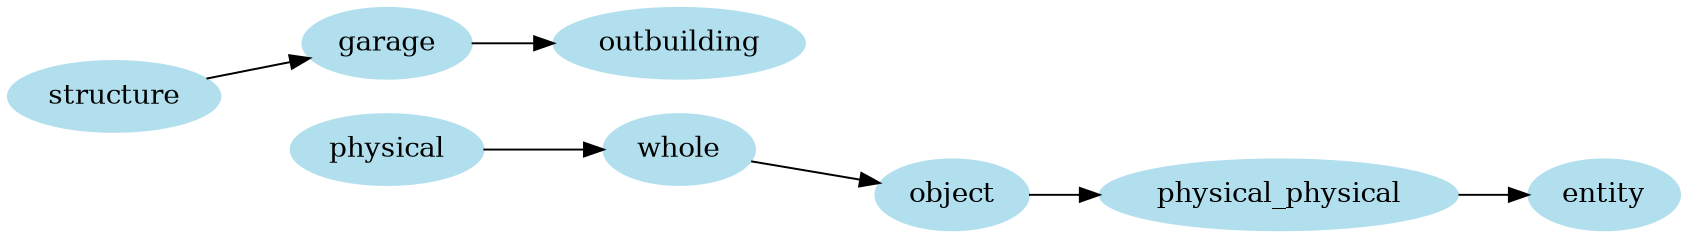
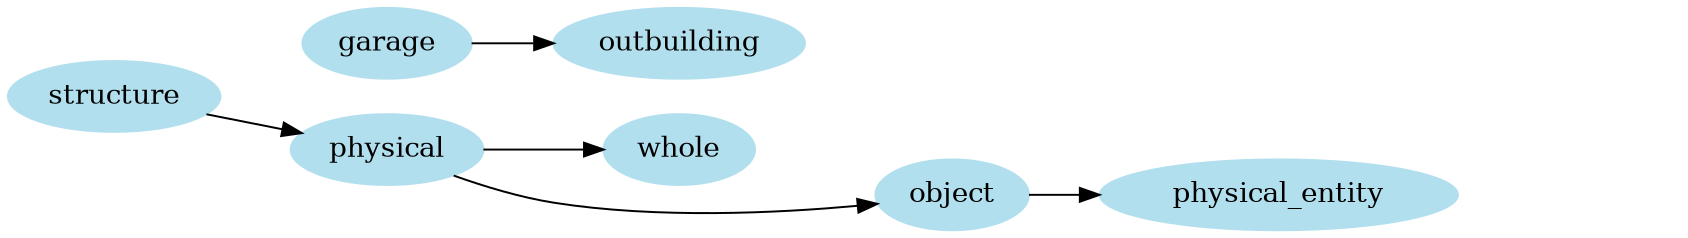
(248, 70) -> (244, 122)
(806, 170) -> (654, 212)
(1279, 195) -> (1279, 195)
(1604, 195) -> none
